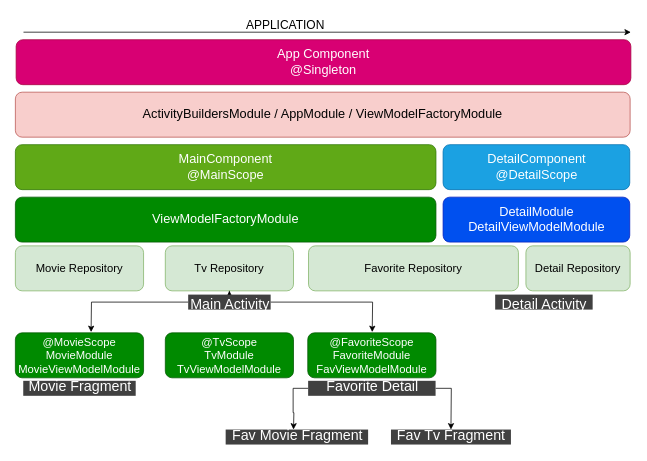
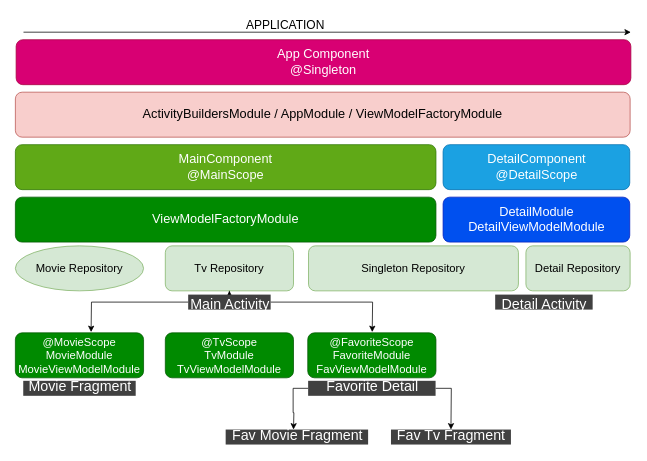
(80, 268) -> (80, 268)
(414, 268) -> (414, 268)
